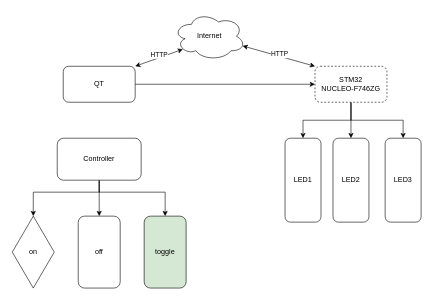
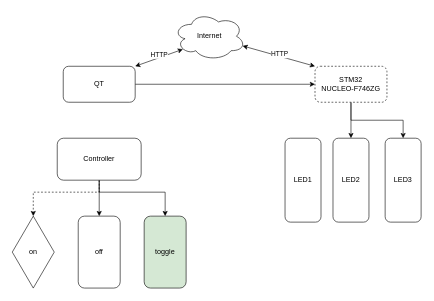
(303, 120) -> none
(55, 192) -> (55, 192)
